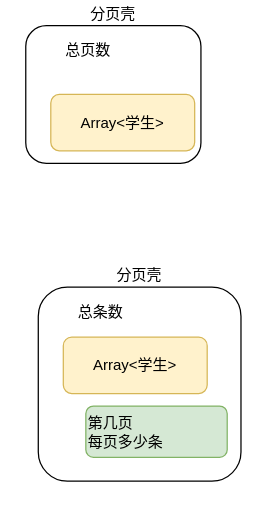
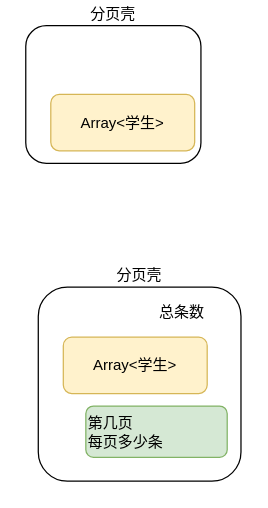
(88, 51) -> none
(101, 312) -> (182, 312)
